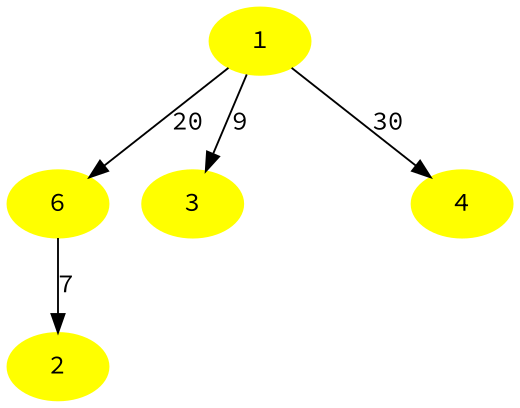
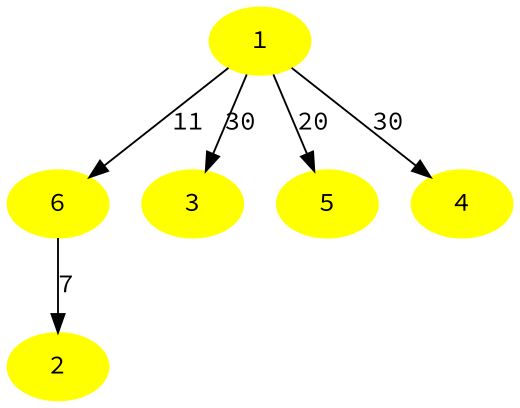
(188, 123) -> (188, 123)
(240, 123) -> (240, 123)
none -> (327, 204)
